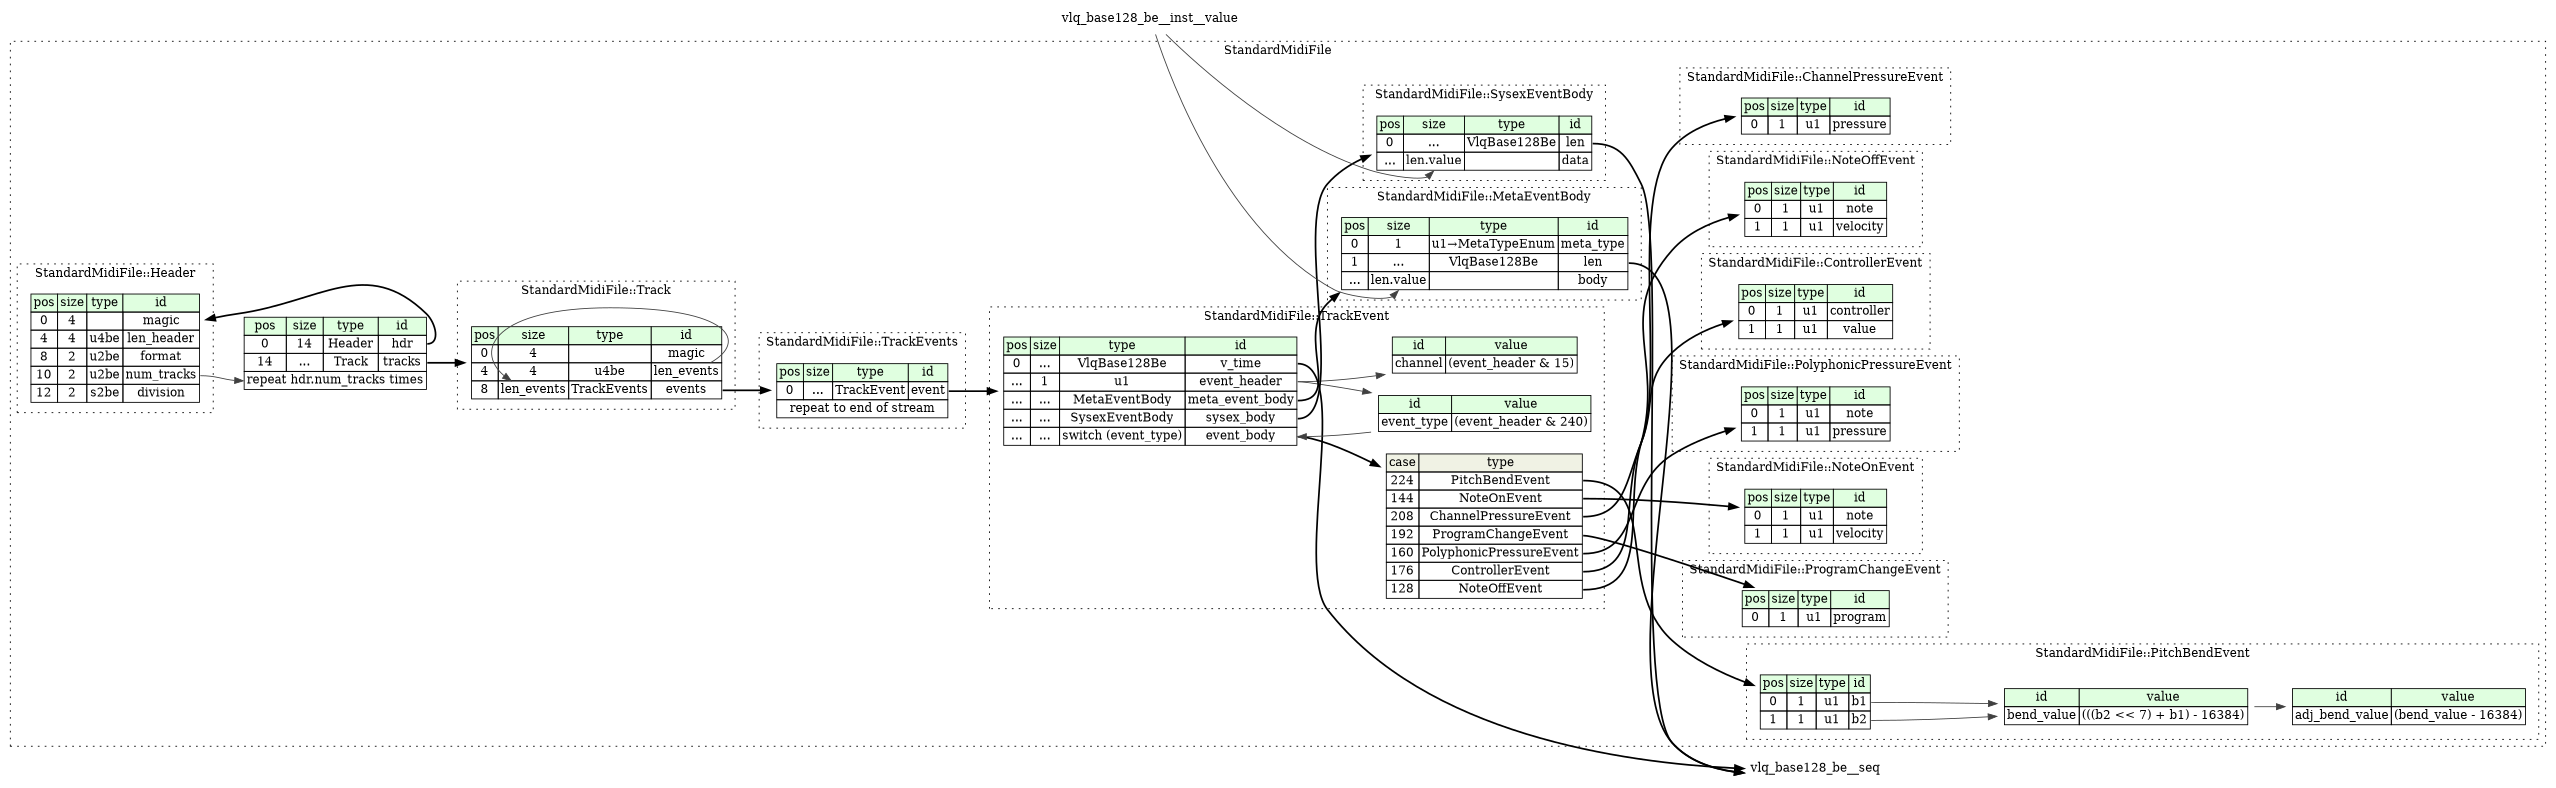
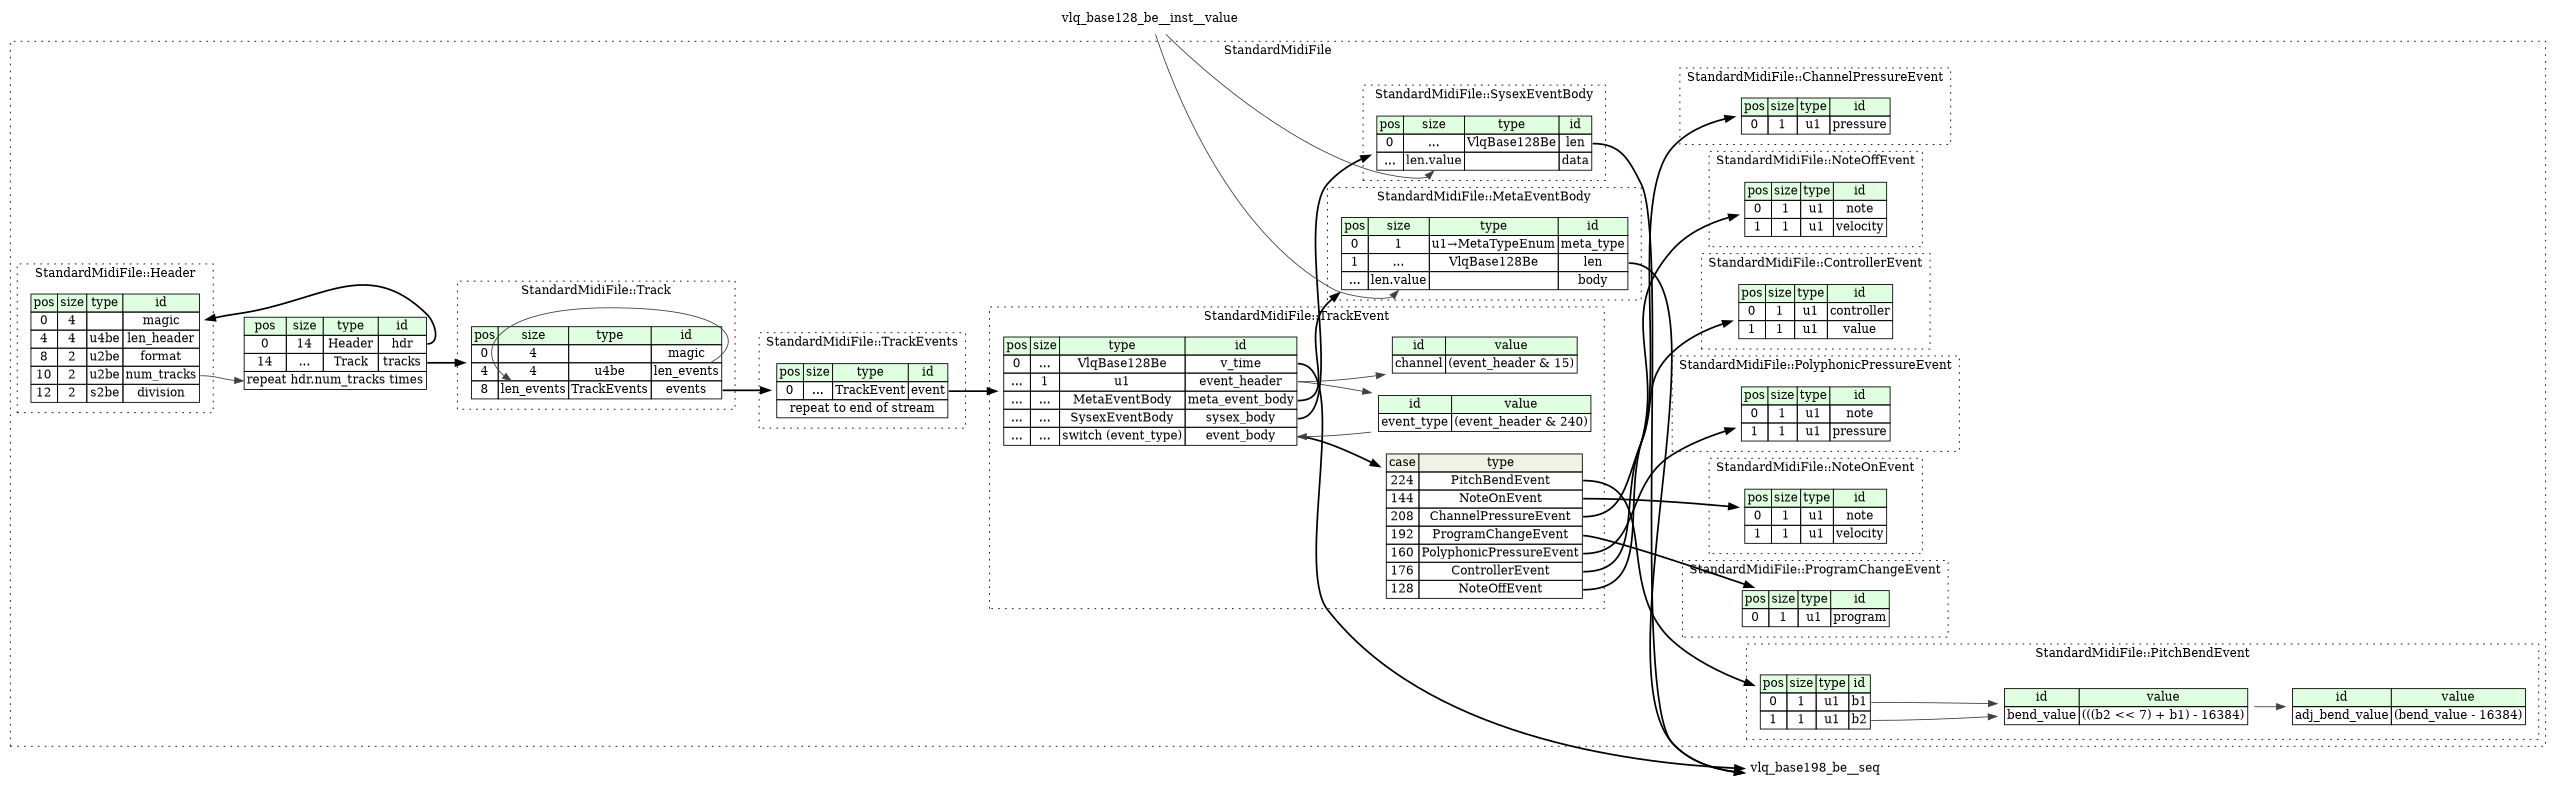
(1815, 769) -> (1815, 769)
